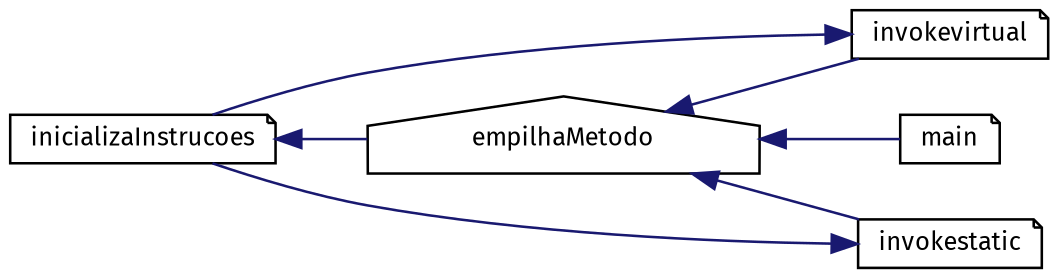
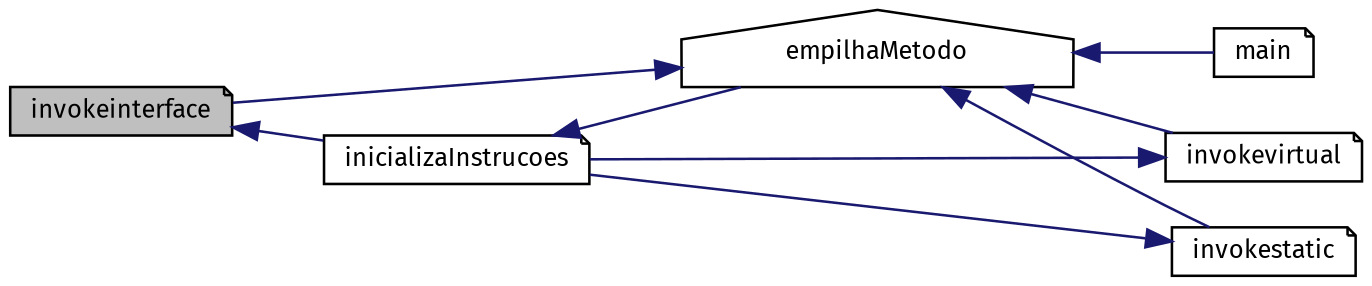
none -> (121, 111)
